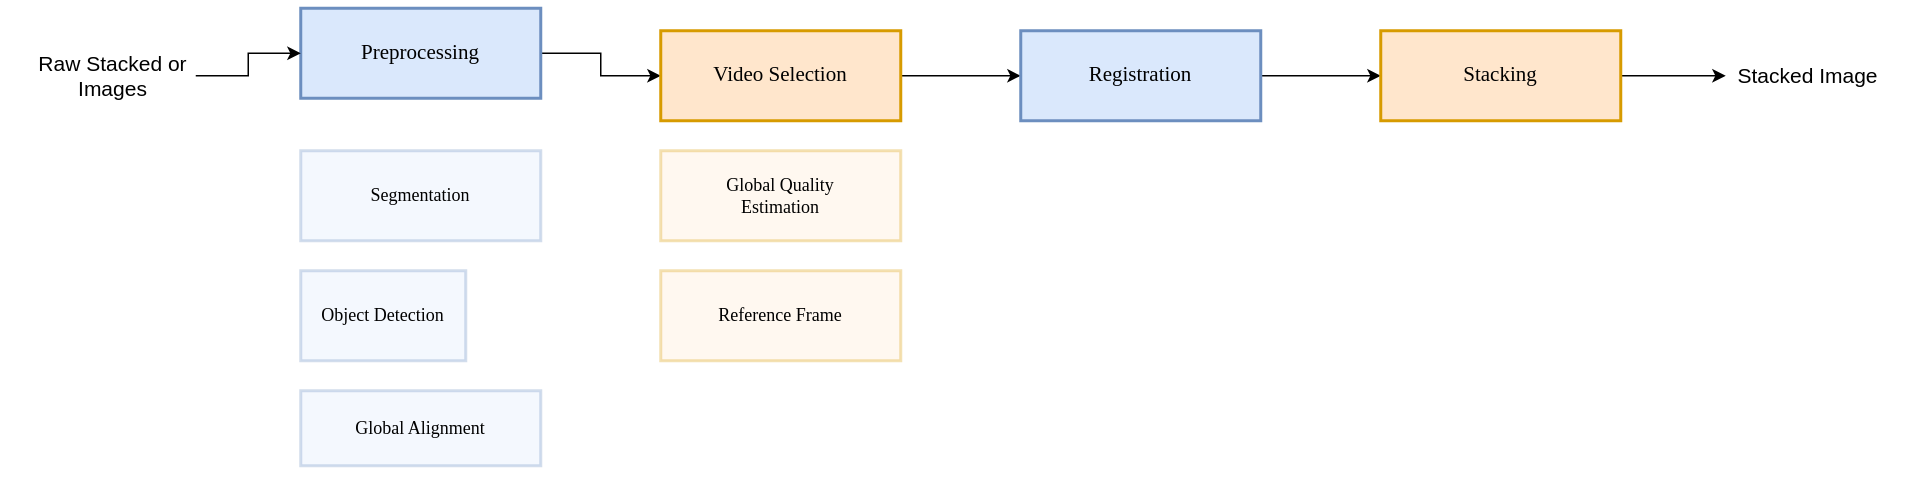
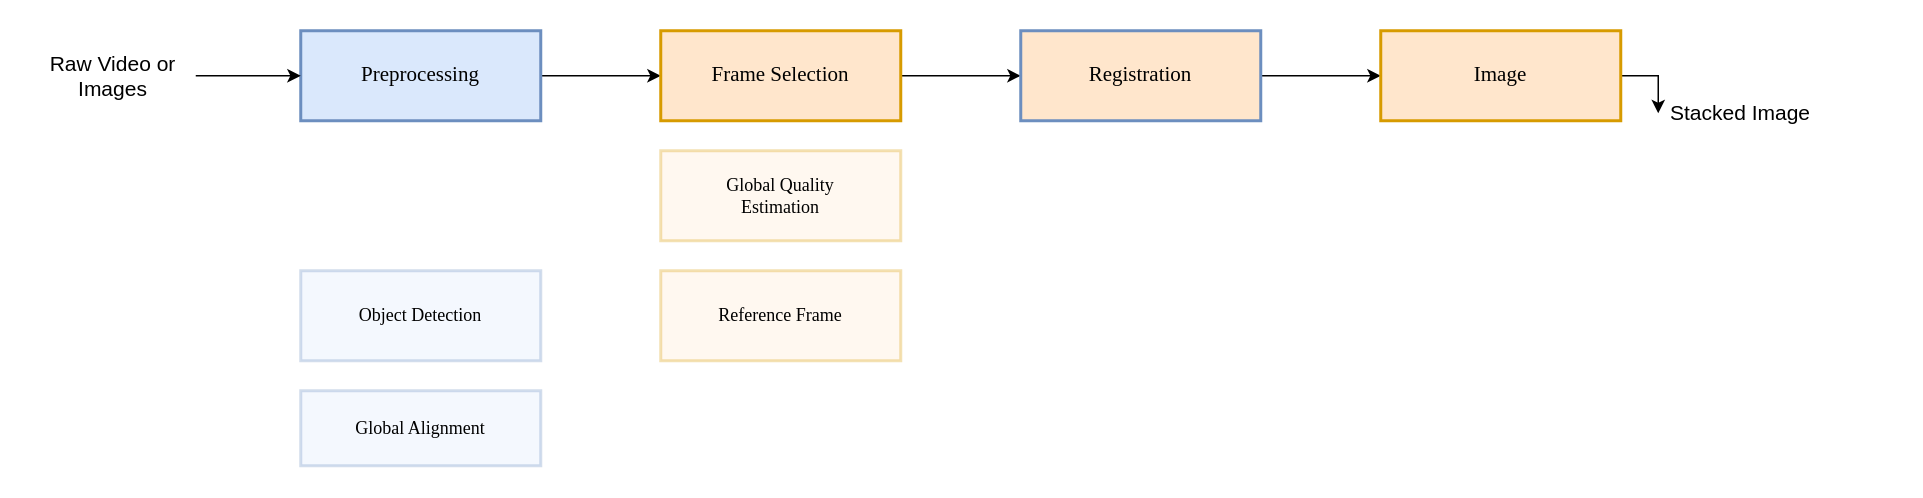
(421, 53) -> (421, 76)
(113, 76) -> (113, 76)
(781, 76) -> (781, 76)
(1141, 76) -> (1141, 76)
(1501, 76) -> (1501, 76)
(1808, 76) -> (1741, 113)
(421, 196) -> none
(383, 316) -> (421, 316)
